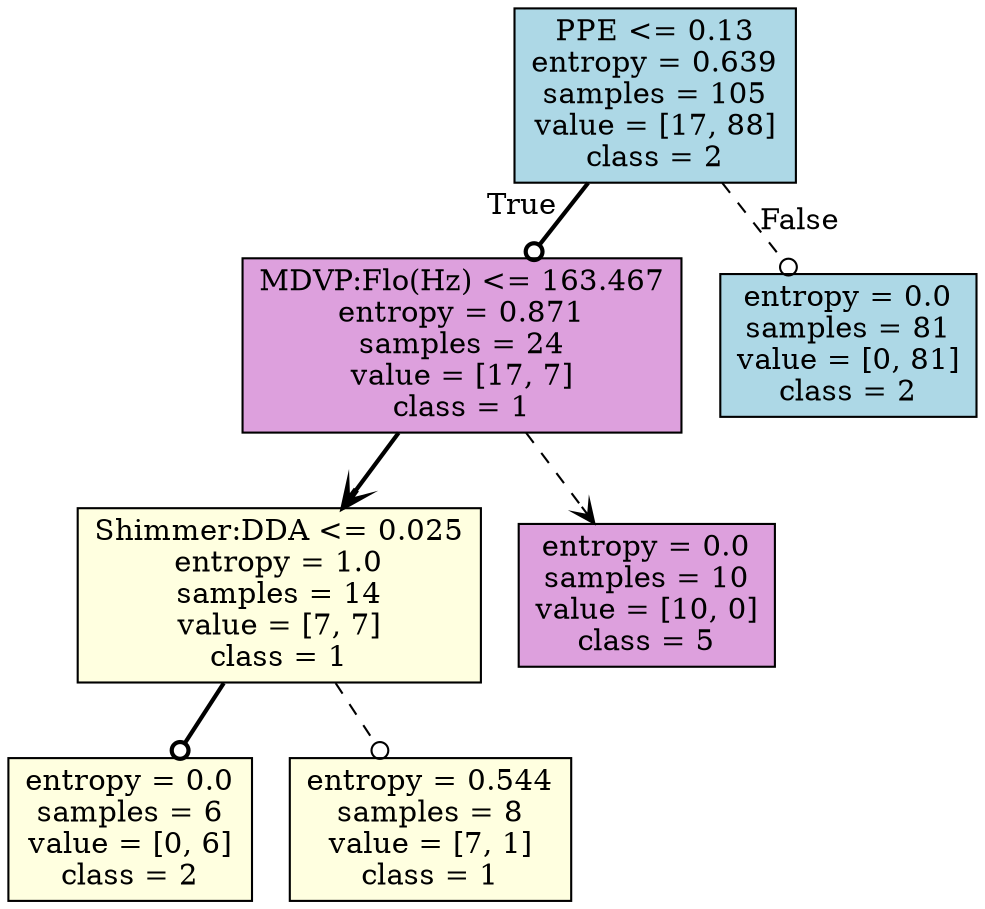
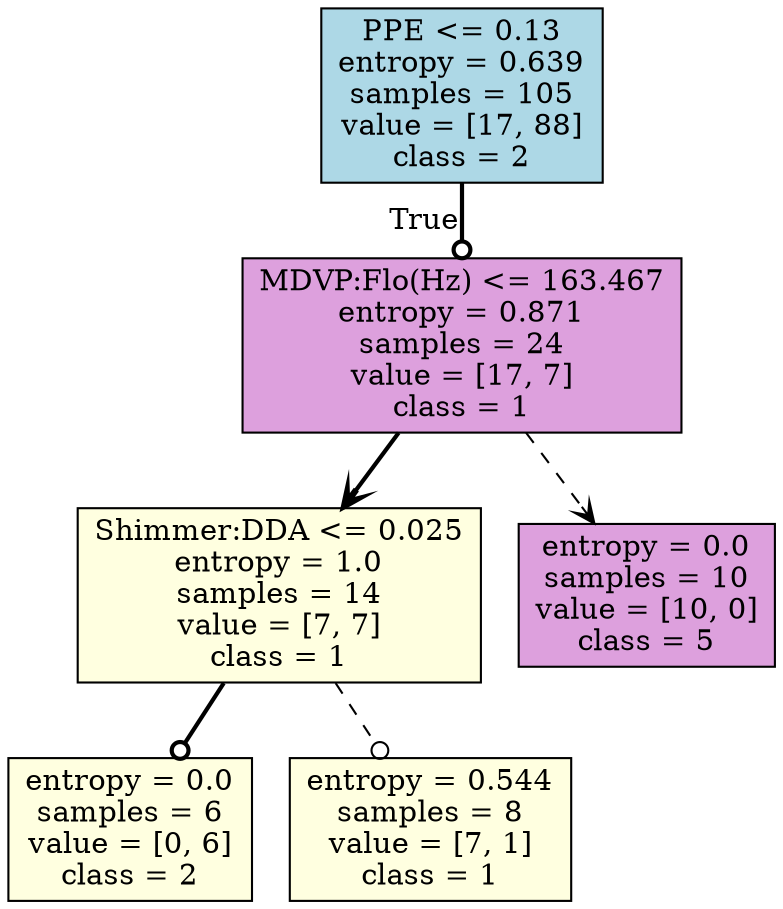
(848, 345) -> none
